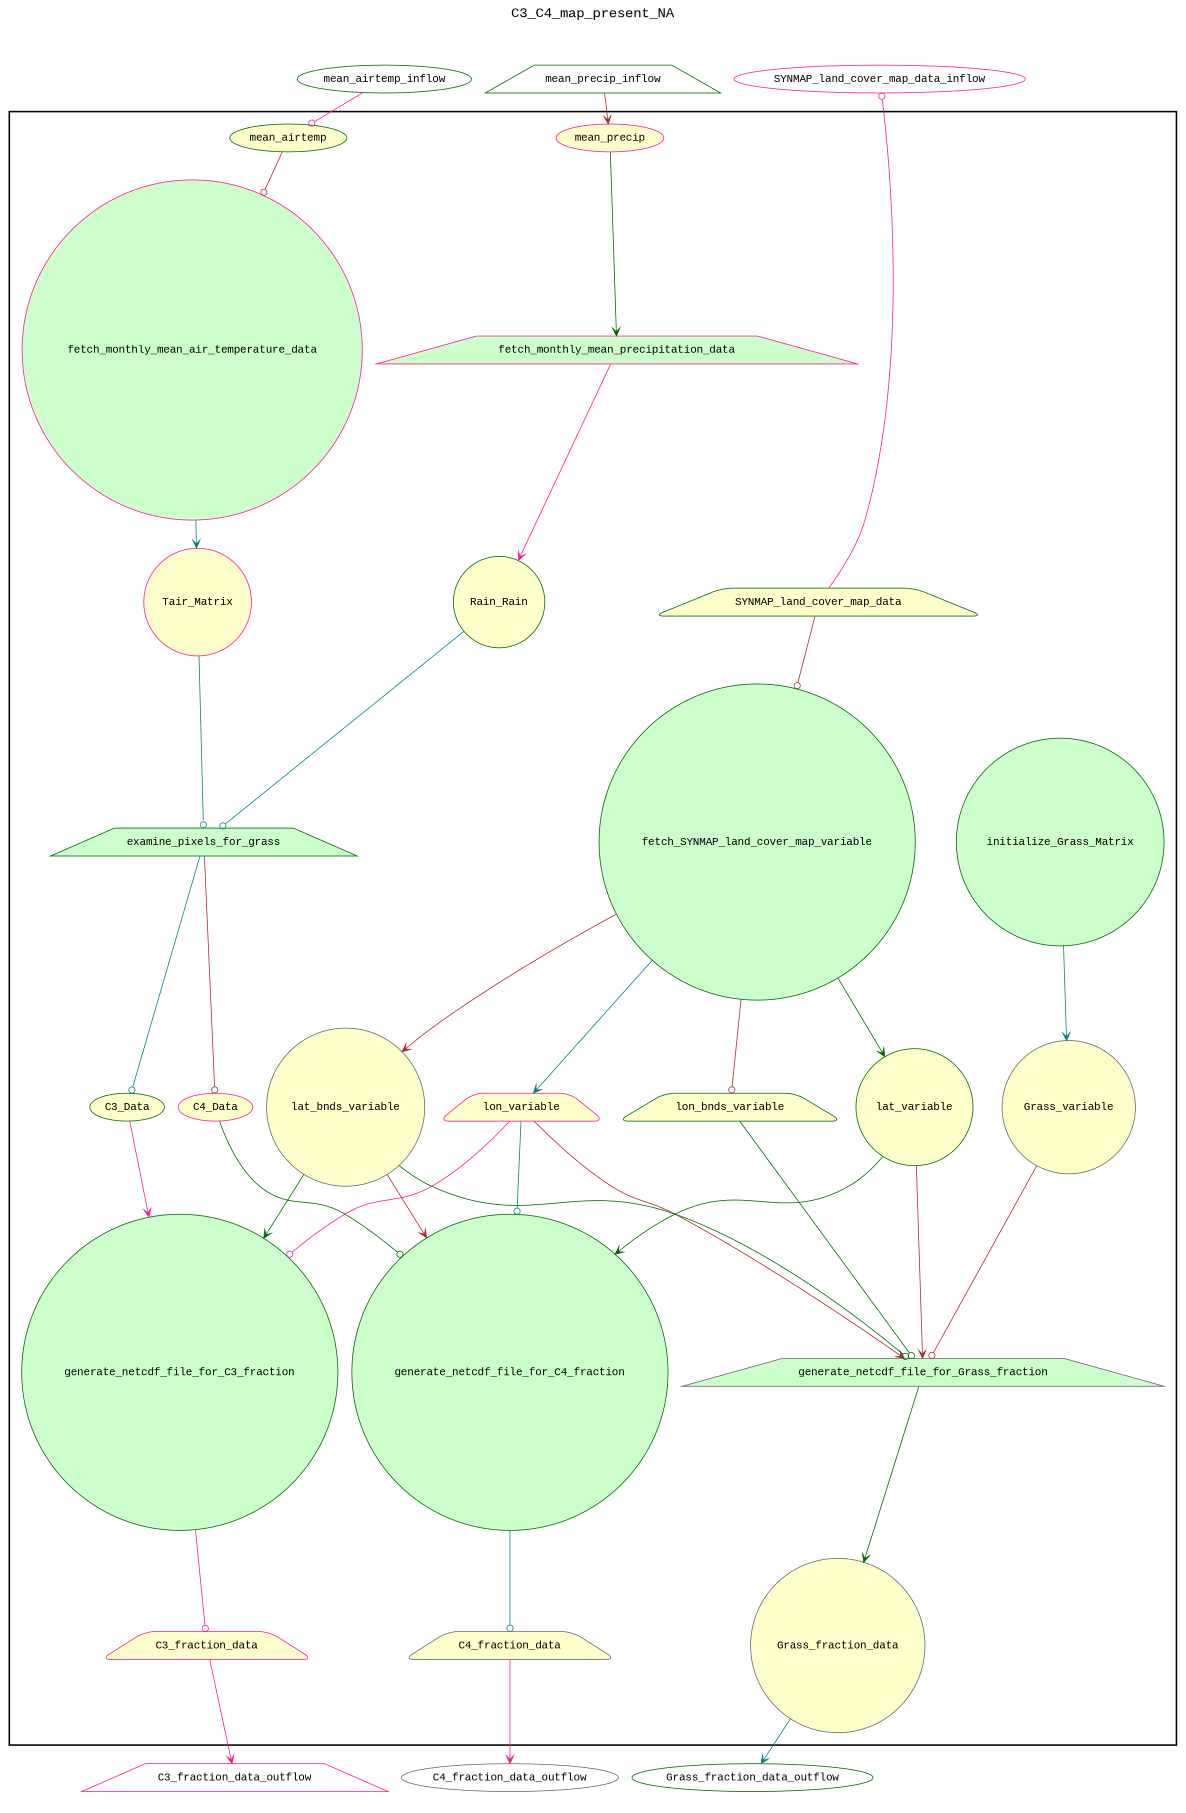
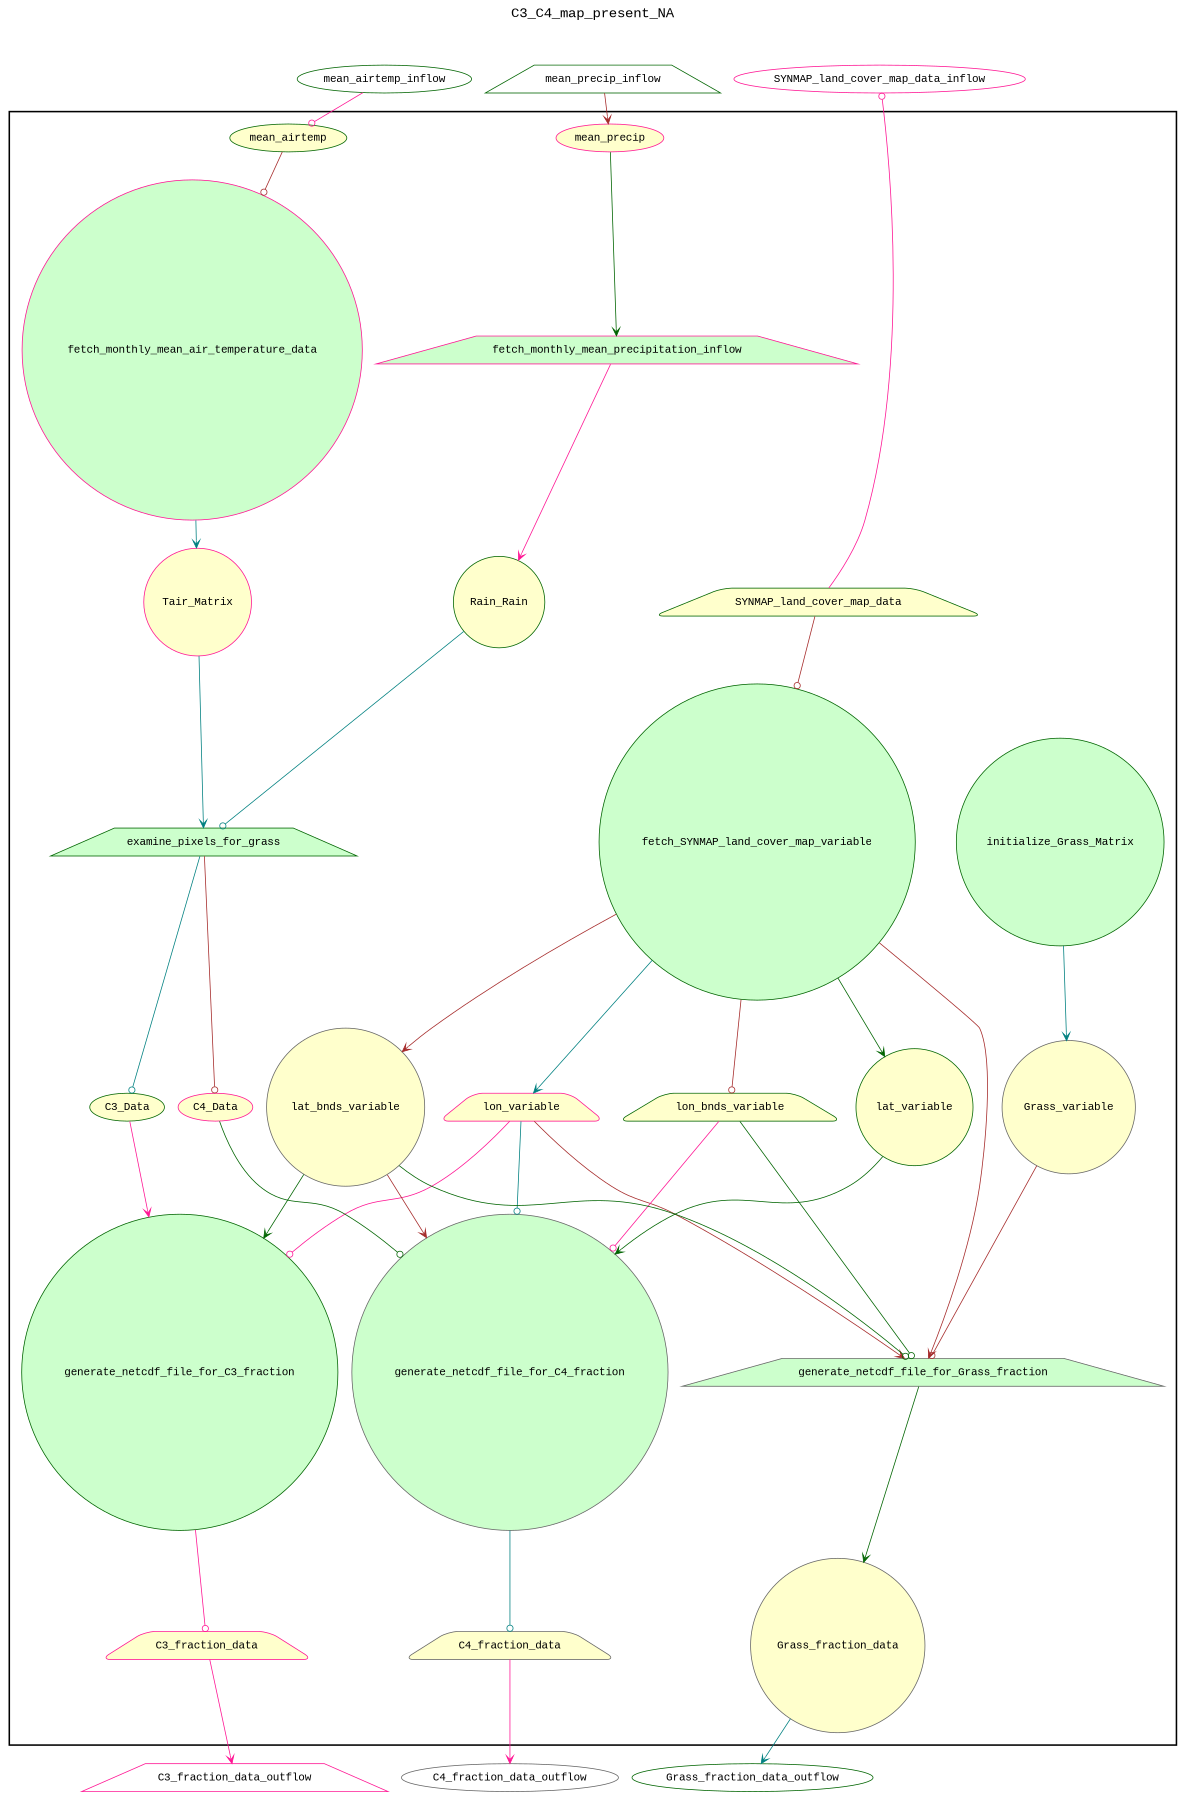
(617, 350) -> (617, 350)
(201, 738) -> (201, 738)
none -> (667, 1184)
(919, 1258) -> (986, 1127)
(510, 1372) -> (510, 1372)
